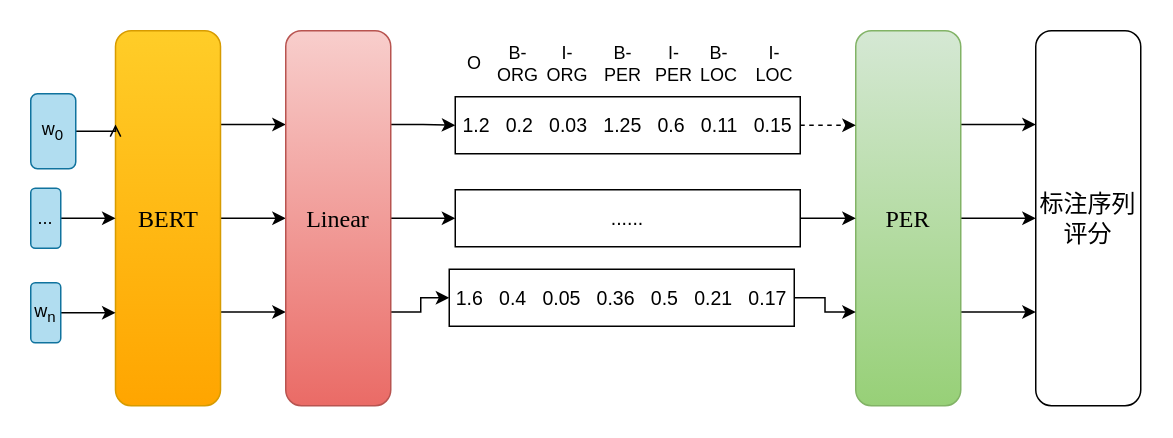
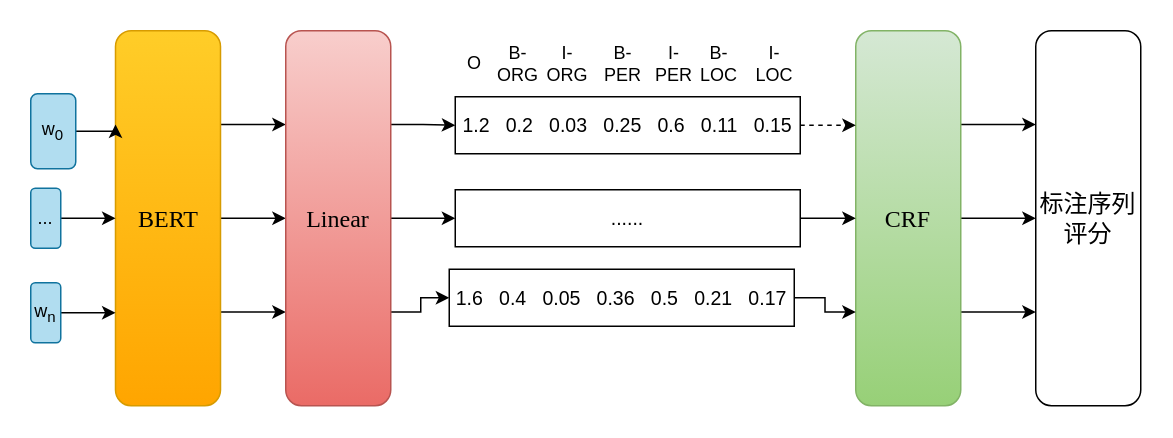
(628, 125) -> (628, 125)
(114, 131) -> (114, 131)
(908, 218) -> (908, 218)
